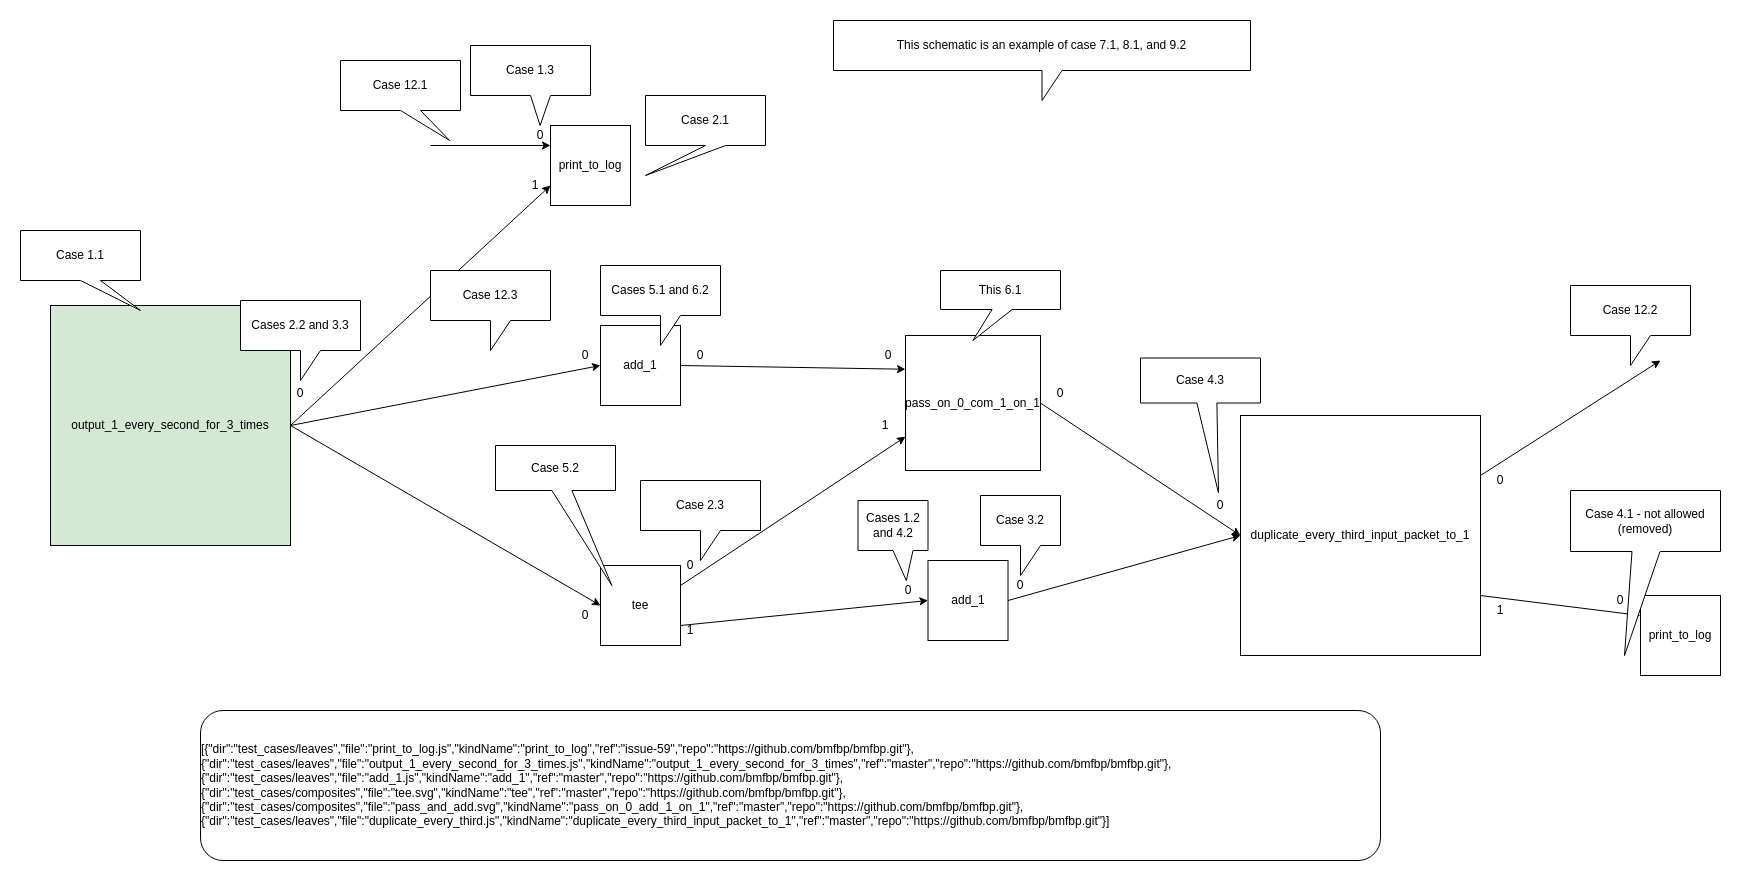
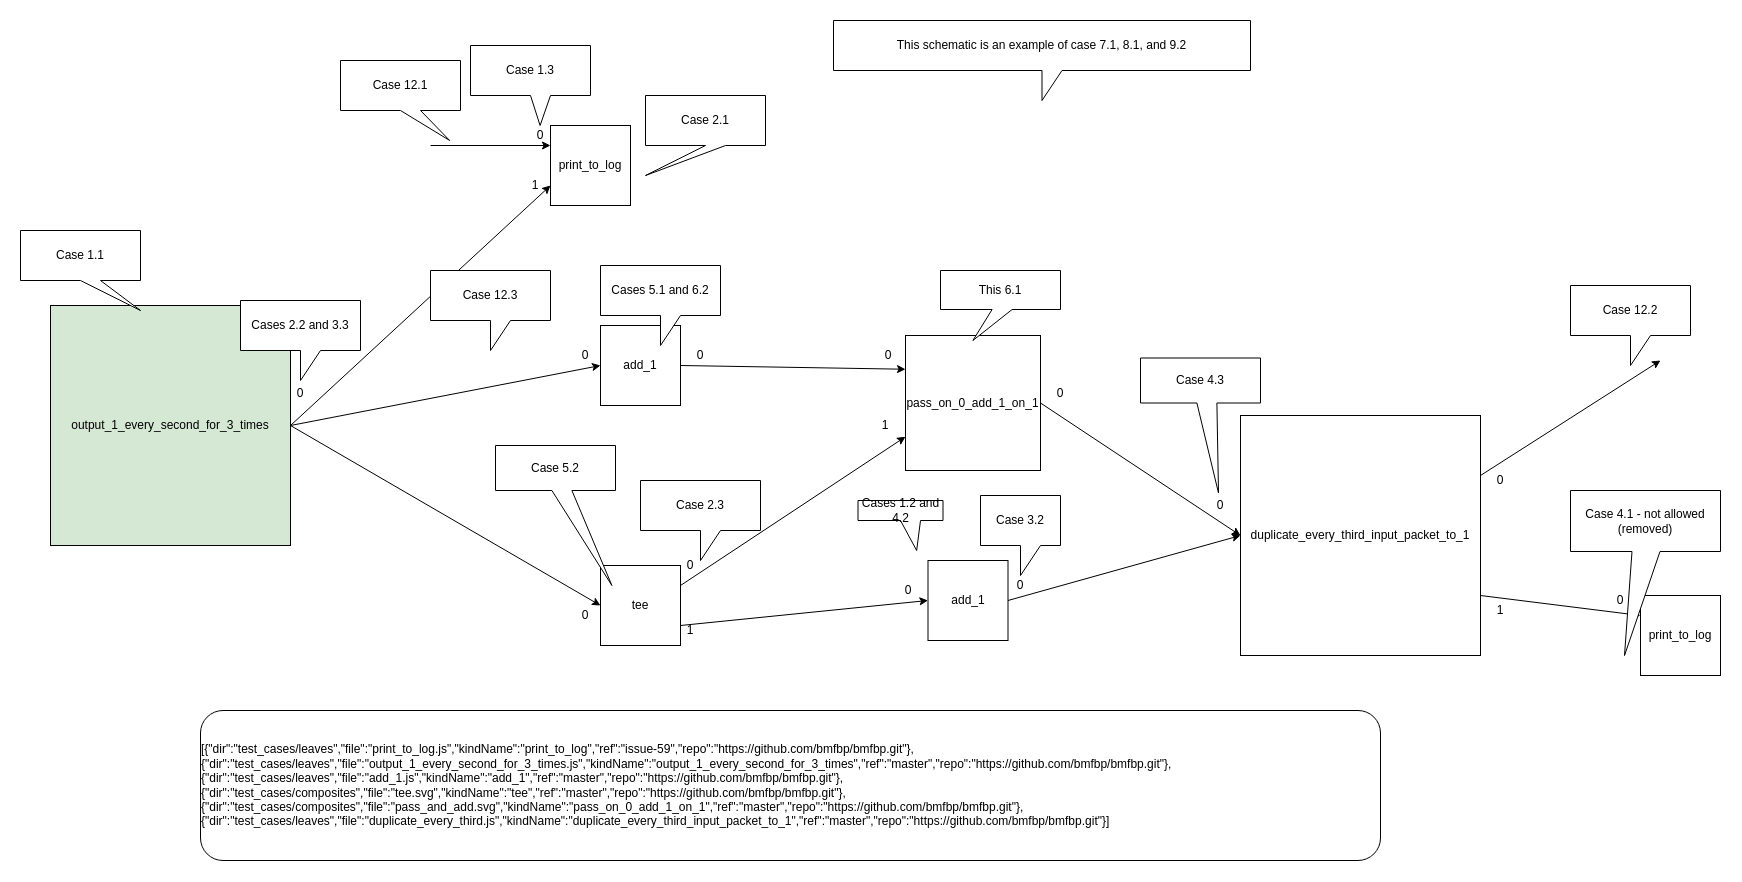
(973, 404) -> (973, 404)
(893, 541) -> (901, 526)
